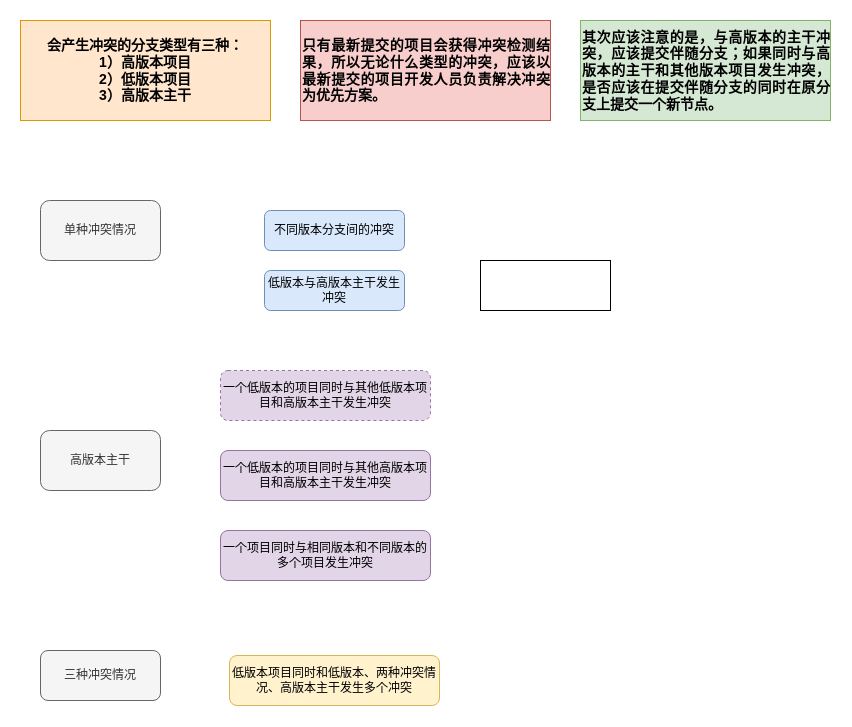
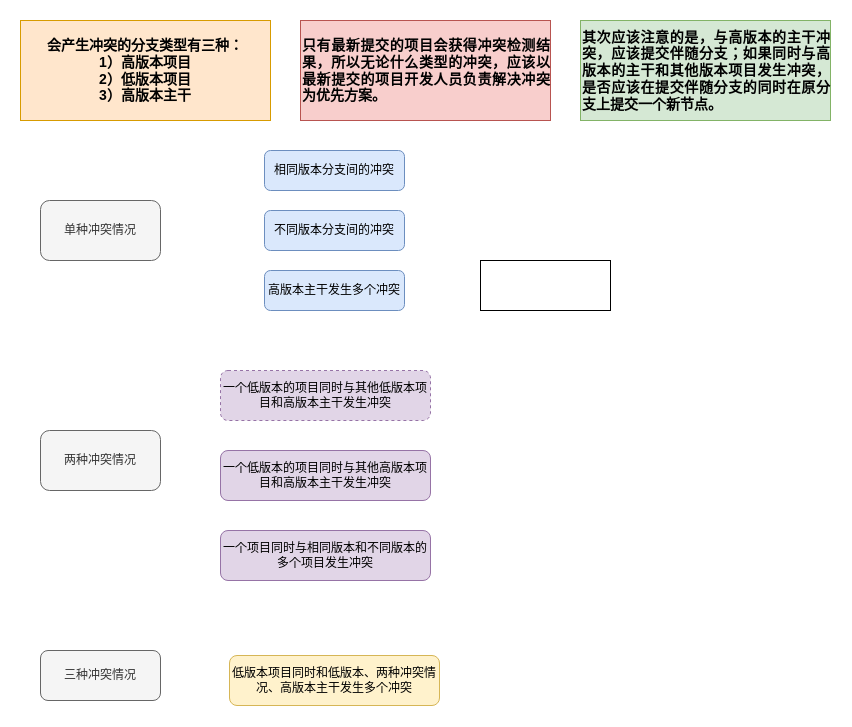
none -> (335, 171)
(335, 291) -> (335, 291)
(101, 461) -> (101, 461)
